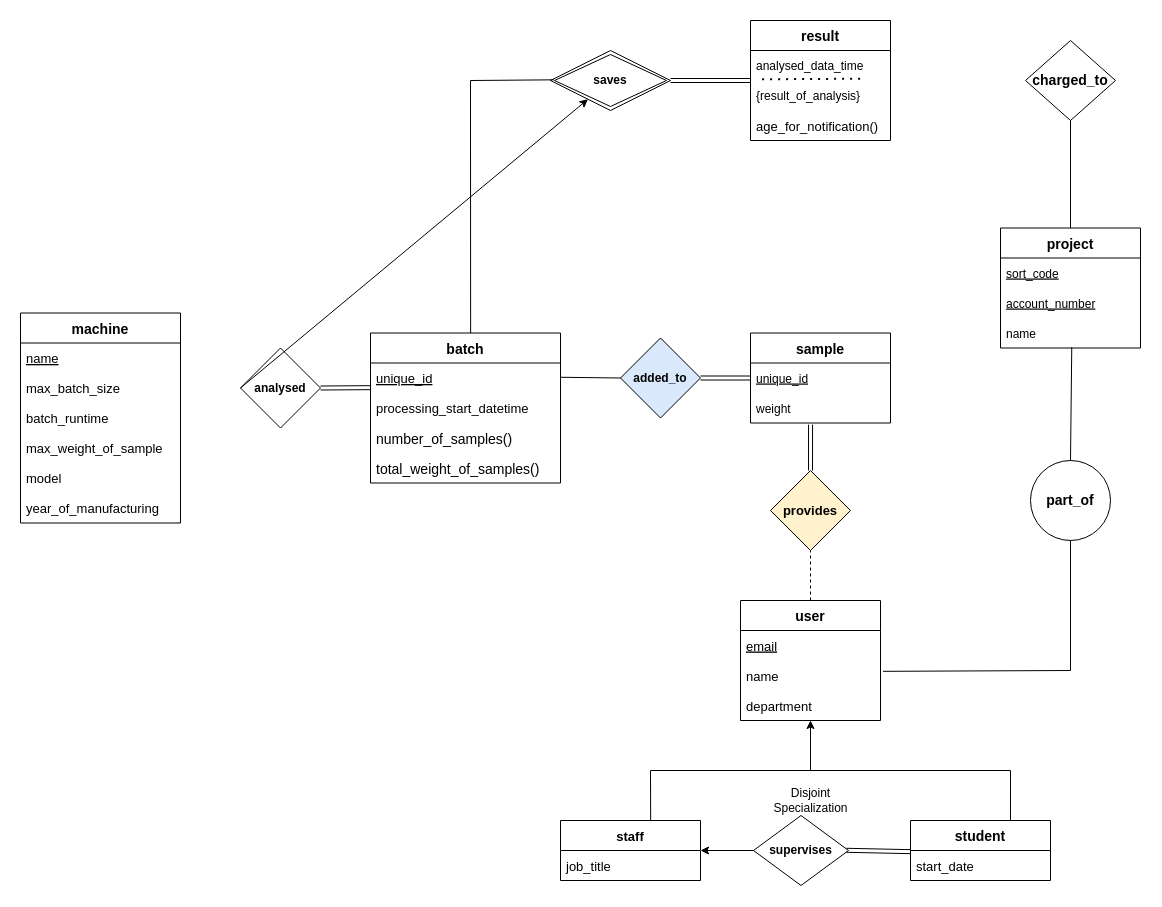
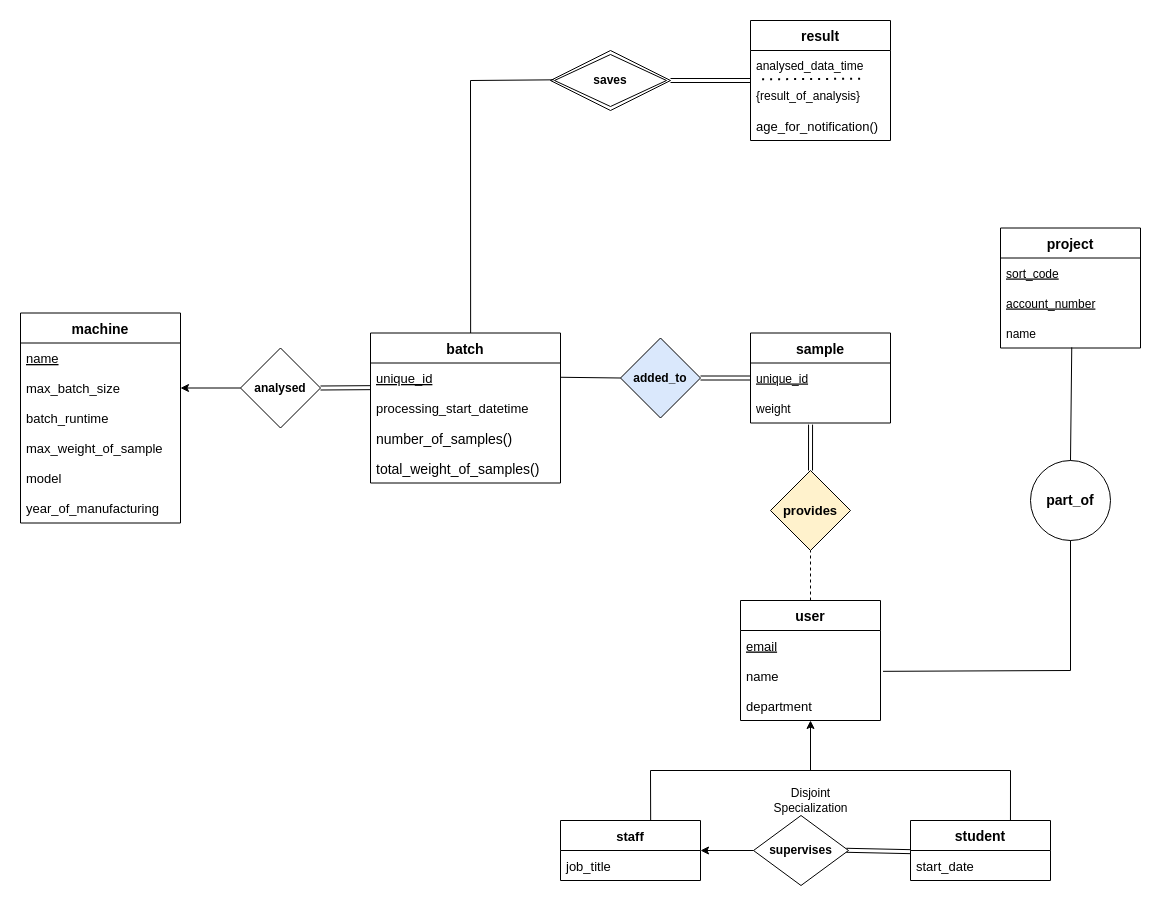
(1071, 81) -> none
(1071, 174) -> none
(411, 246) -> (214, 388)
